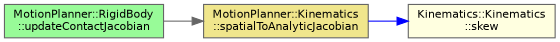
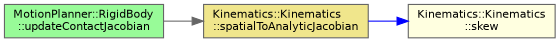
(286, 21) -> (286, 21)
